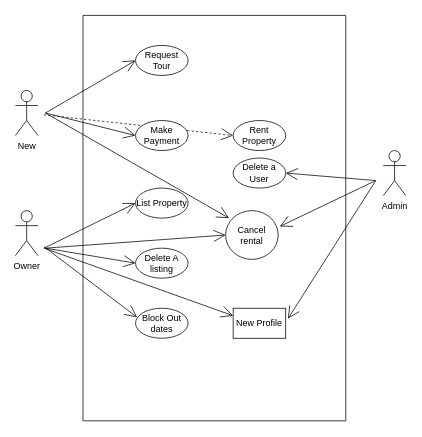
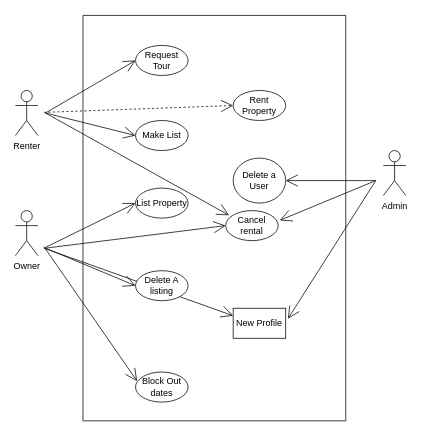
(162, 135) -> (162, 135)
(259, 135) -> (259, 105)
(27, 146) -> (27, 146)
(259, 173) -> (259, 180)
(252, 235) -> (252, 225)
(162, 263) -> (162, 285)
(162, 323) -> (162, 387)
